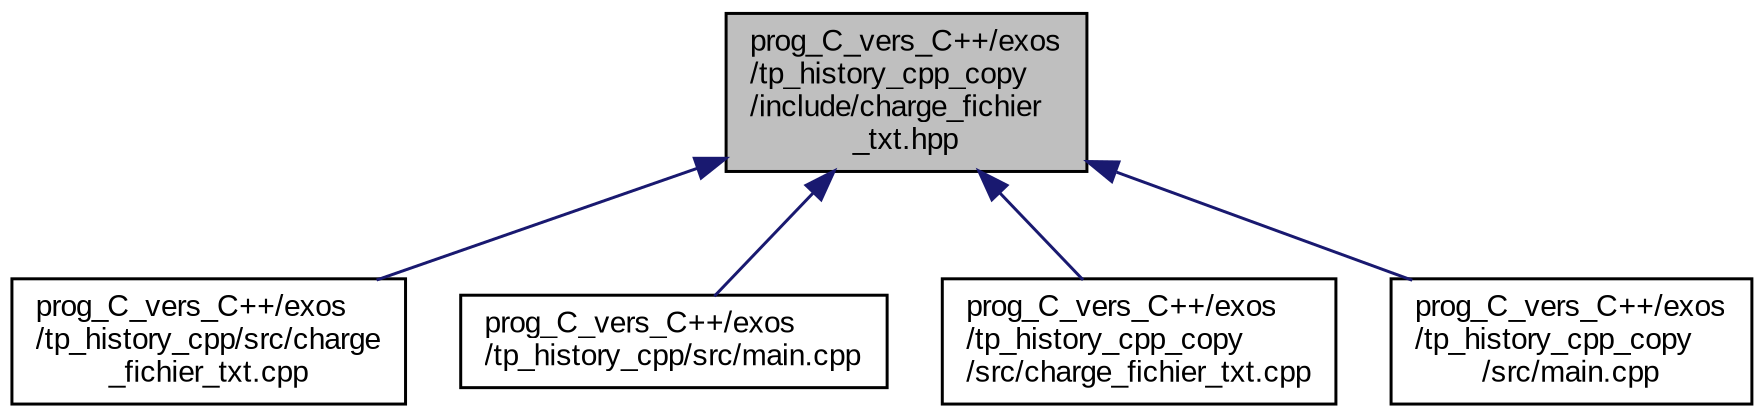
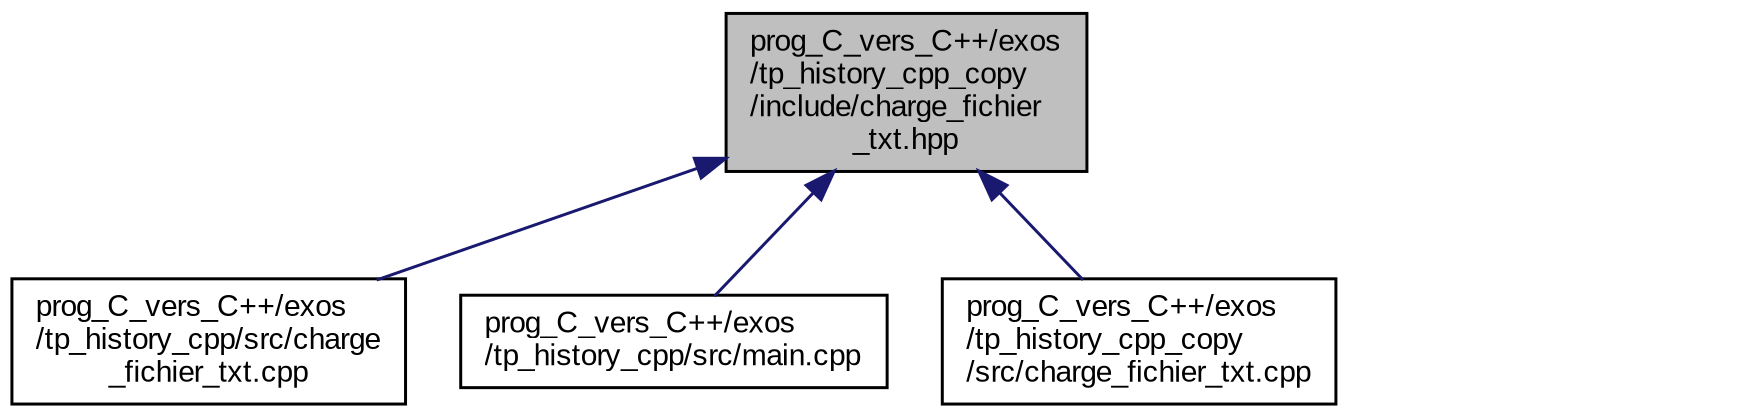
(1571, 341) -> none
